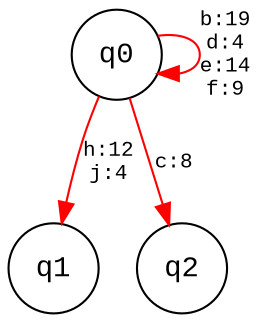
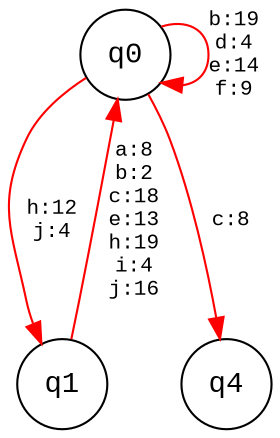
none -> (93, 230)
(182, 268) -> (226, 384)
